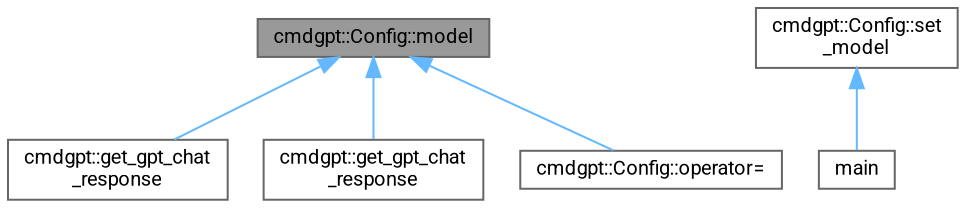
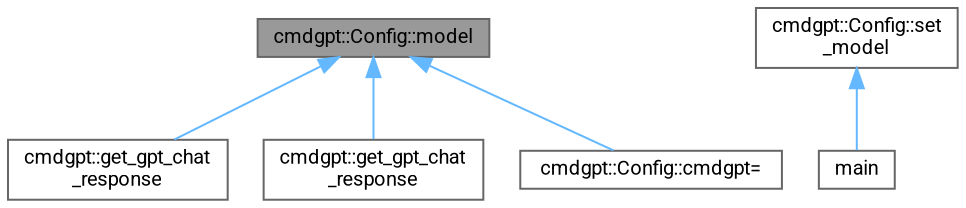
(651, 170) -> (651, 170)
